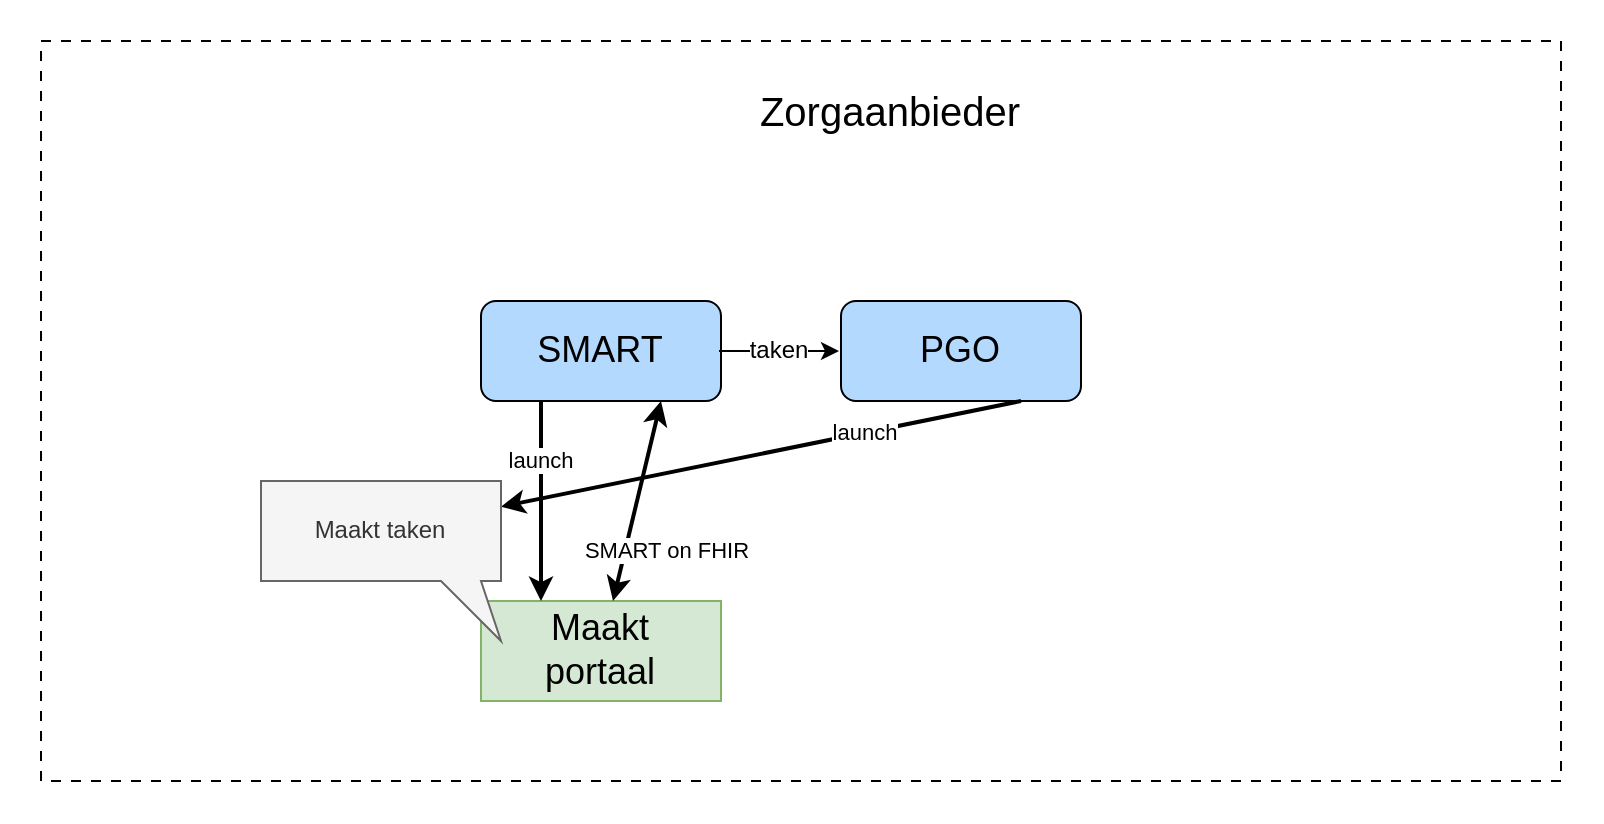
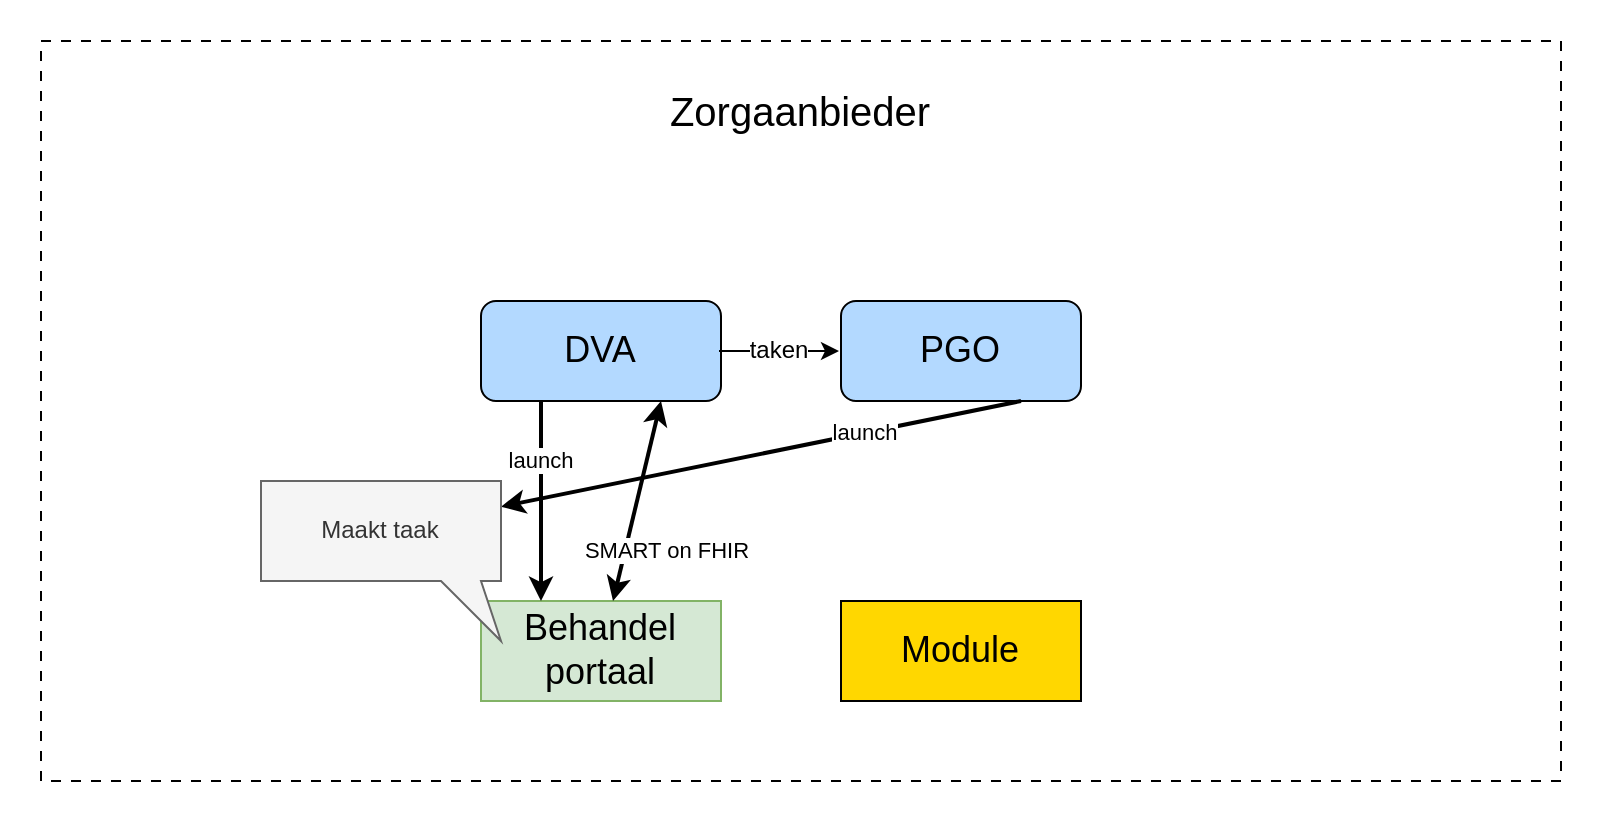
(891, 111) -> (801, 111)
(601, 351) -> (601, 351)
(381, 531) -> (381, 531)
(601, 651) -> (601, 651)
none -> (961, 651)
